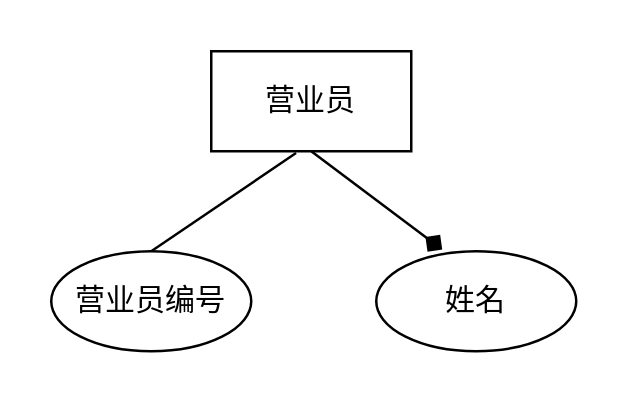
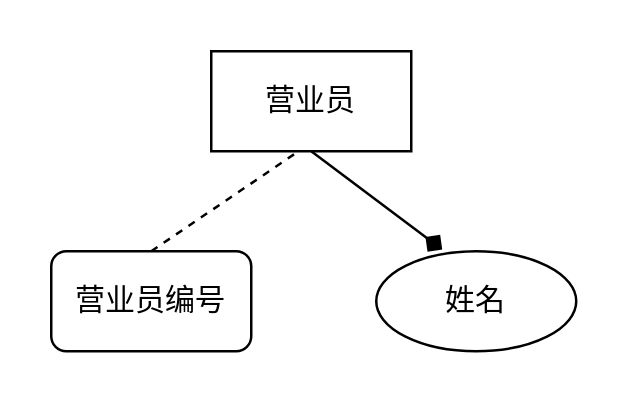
(226, 201) -> (226, 201)
(151, 301) -> (151, 301)
